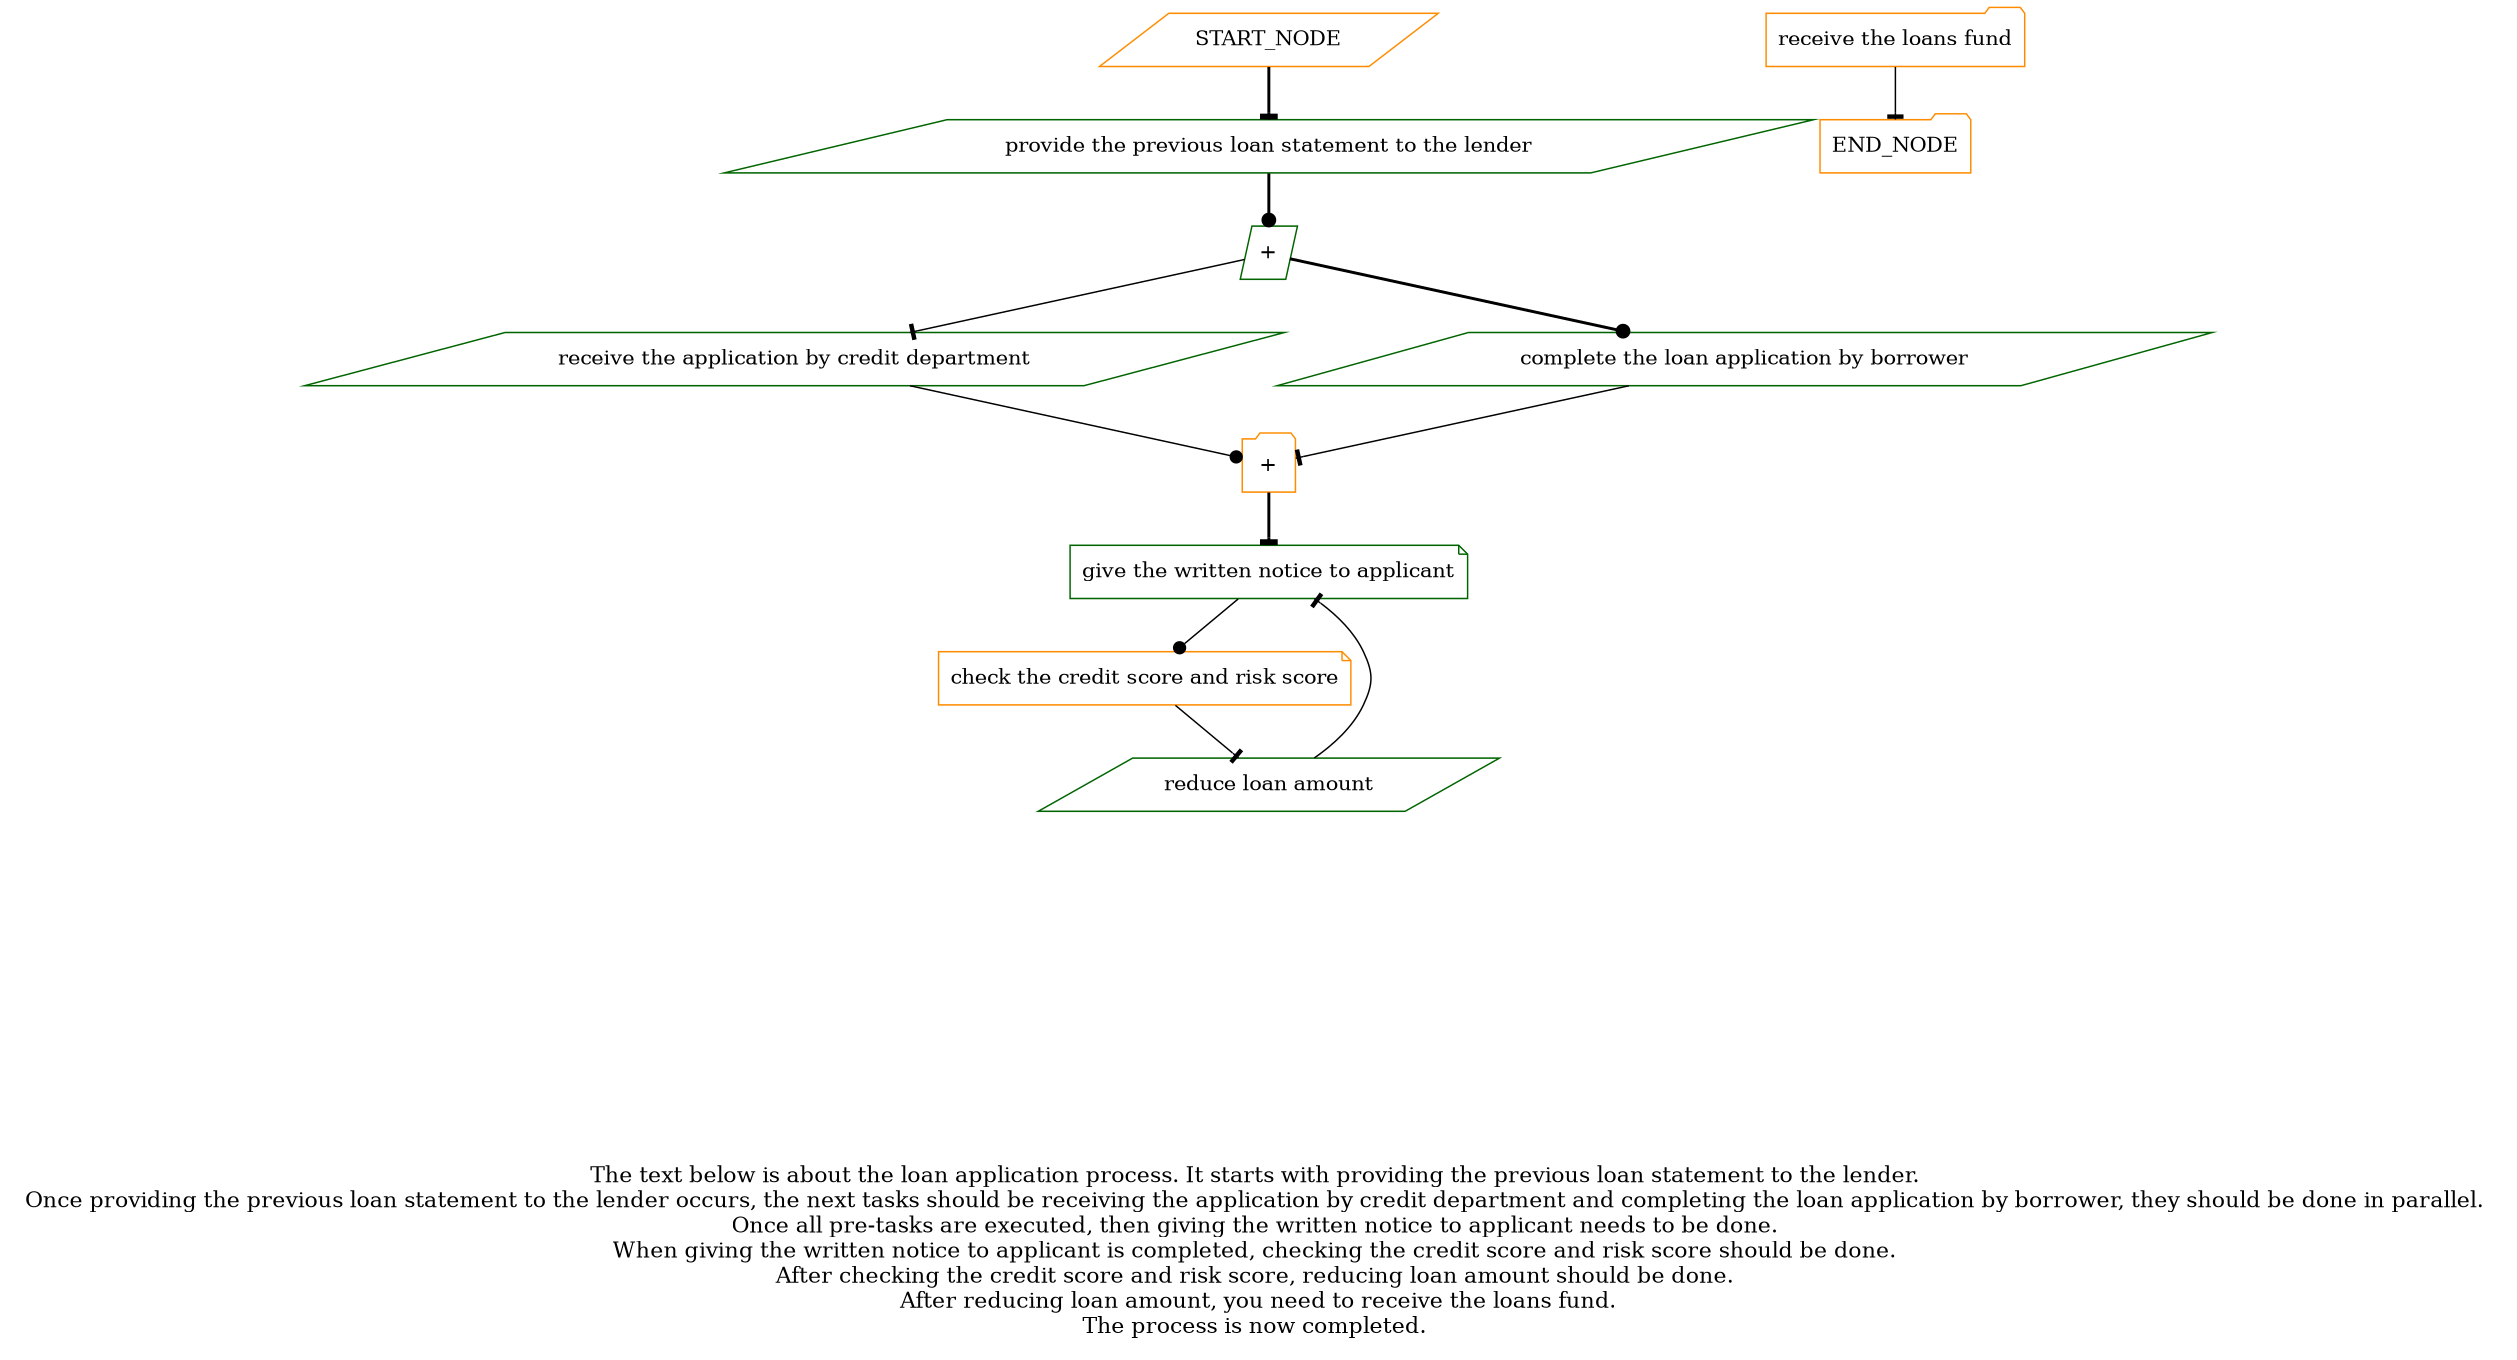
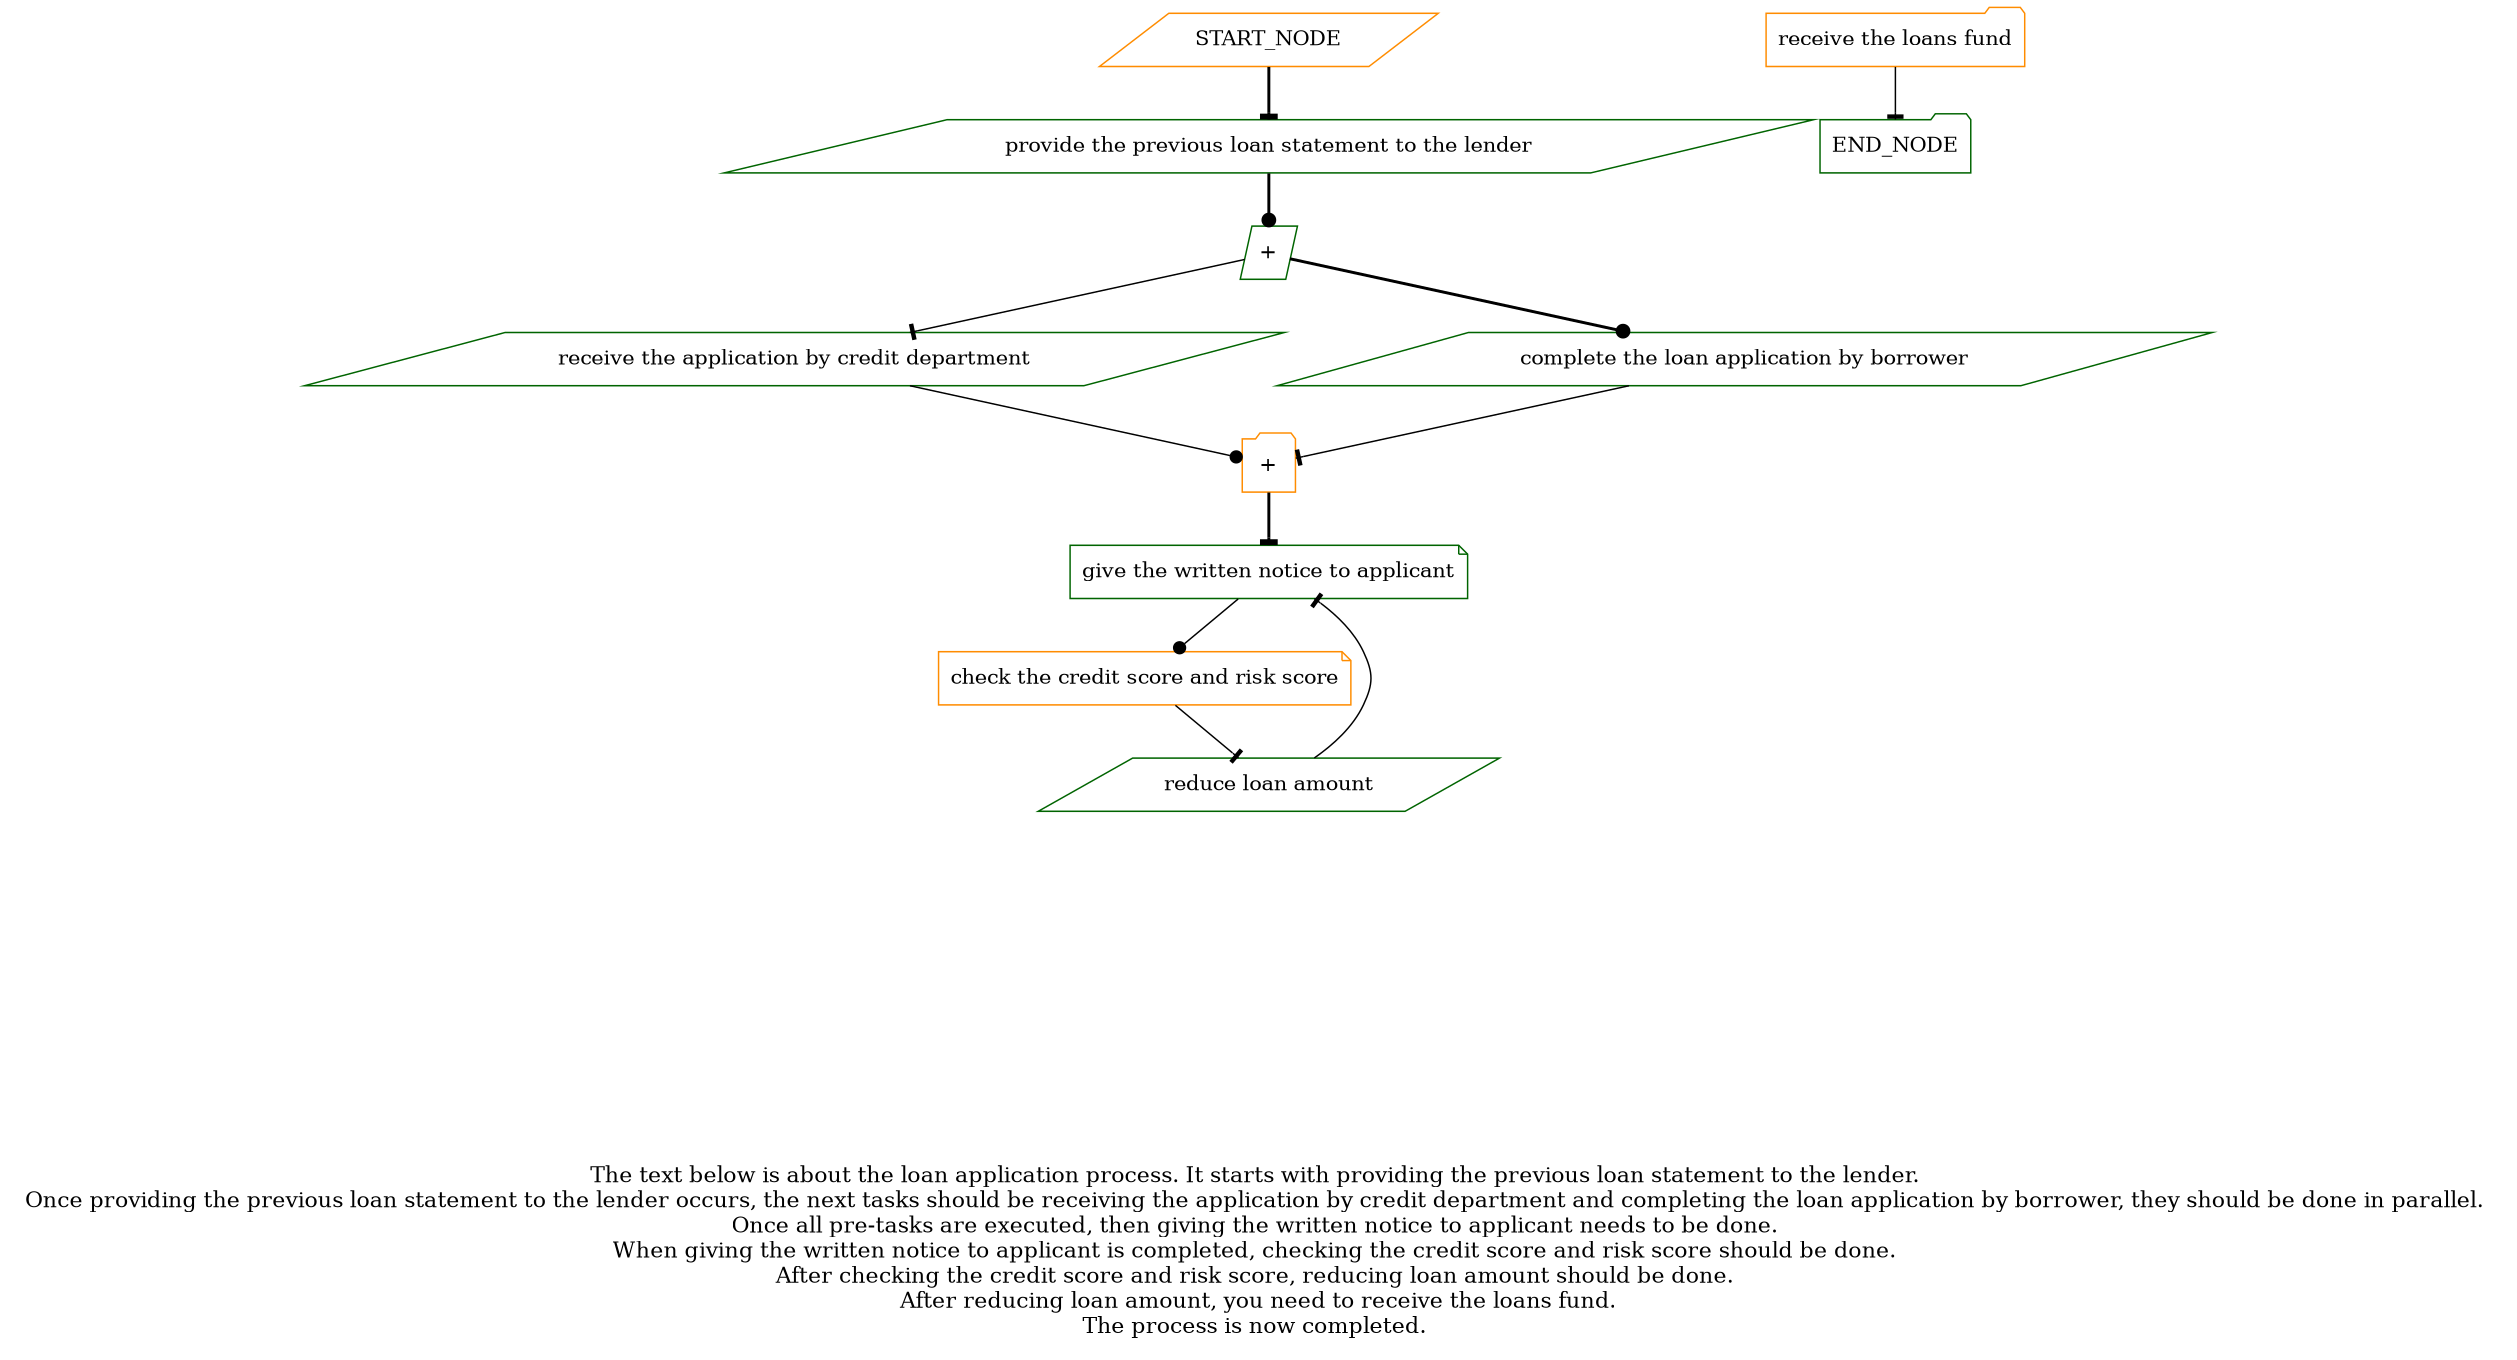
(1895, 146) -> (1895, 146)
